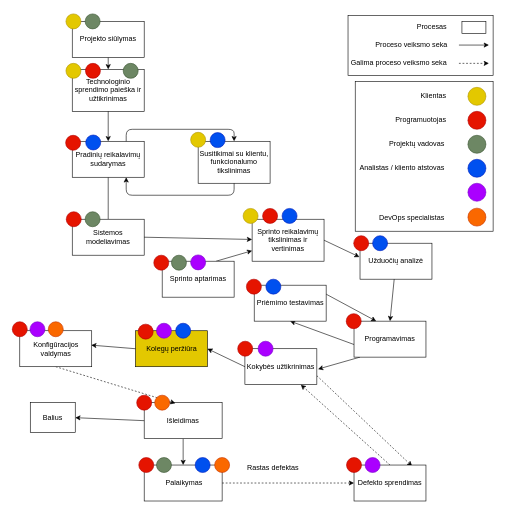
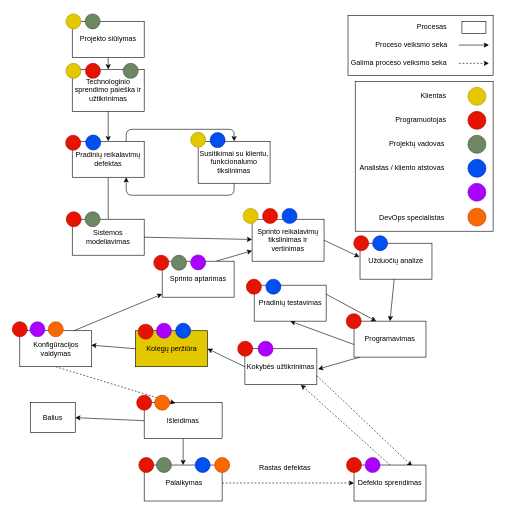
(108, 159) -> (108, 159)
(291, 303) -> (291, 303)
none -> (116, 313)
(276, 468) -> (288, 468)
